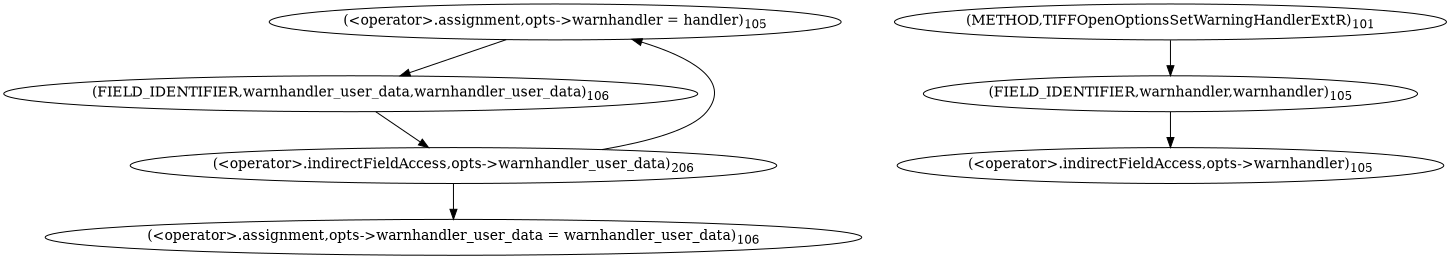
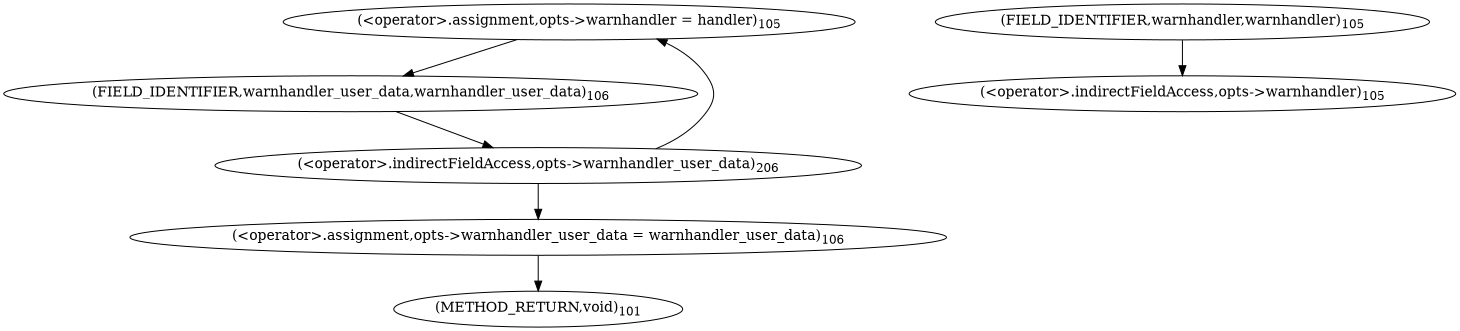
(1170, 22) -> none
none -> (538, 309)
